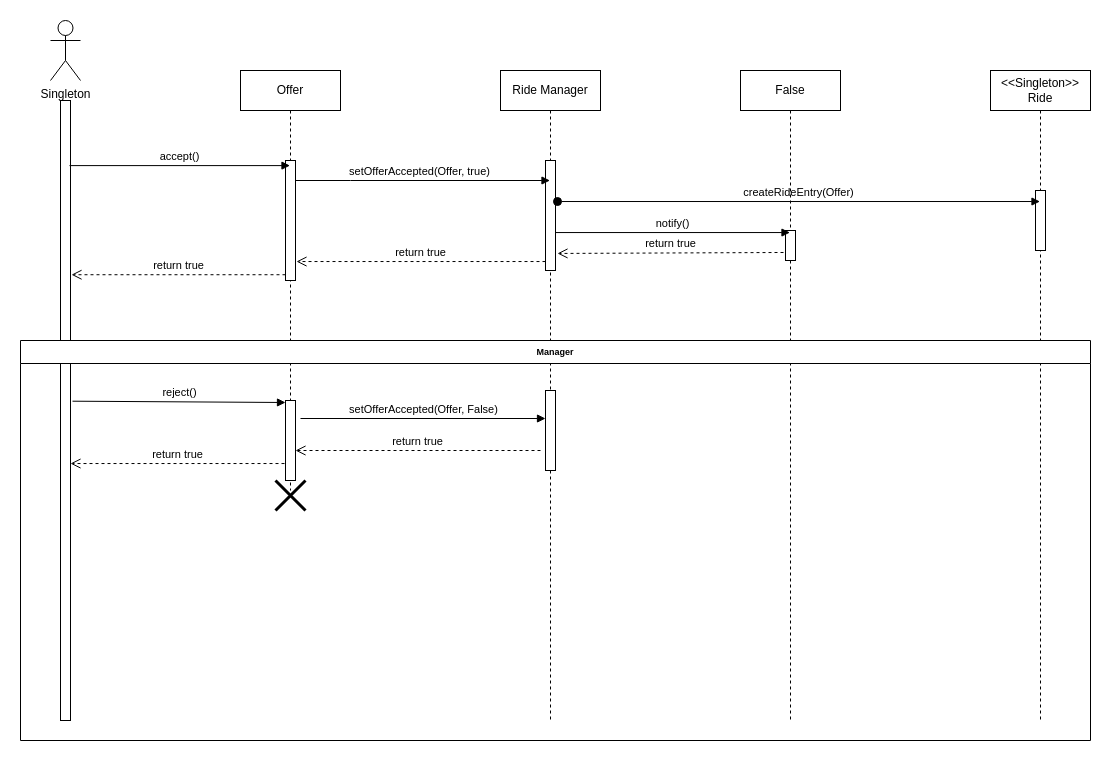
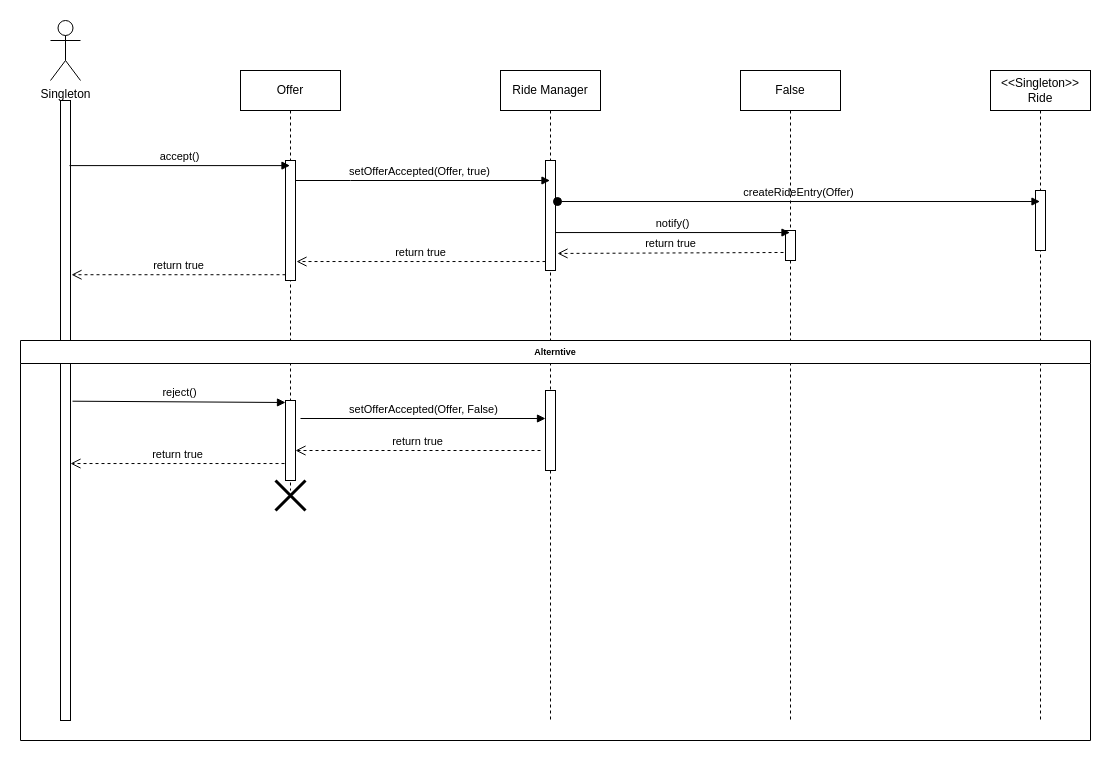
(555, 352) -> (555, 352)
